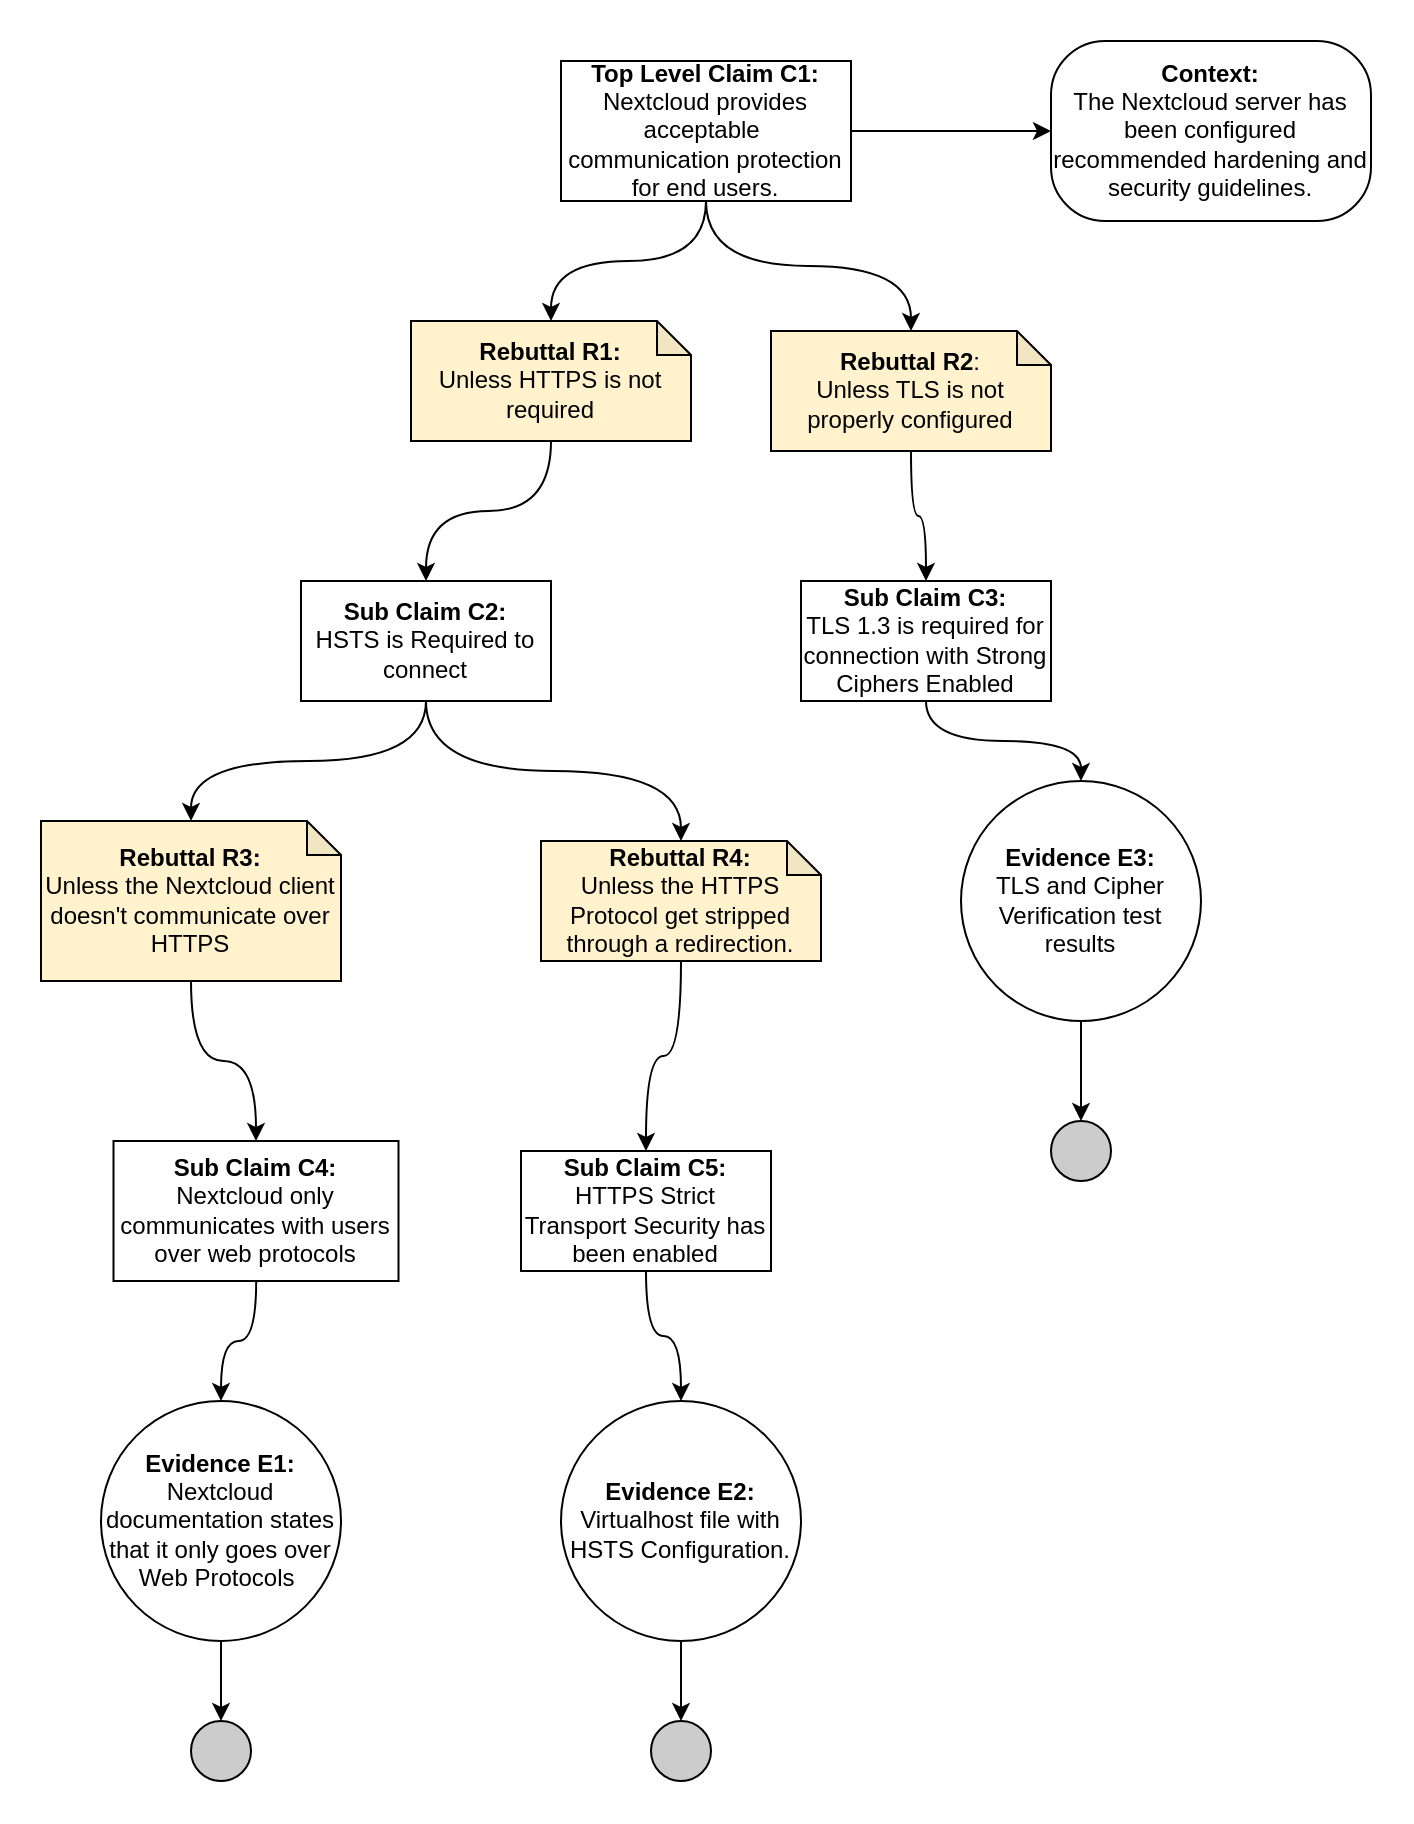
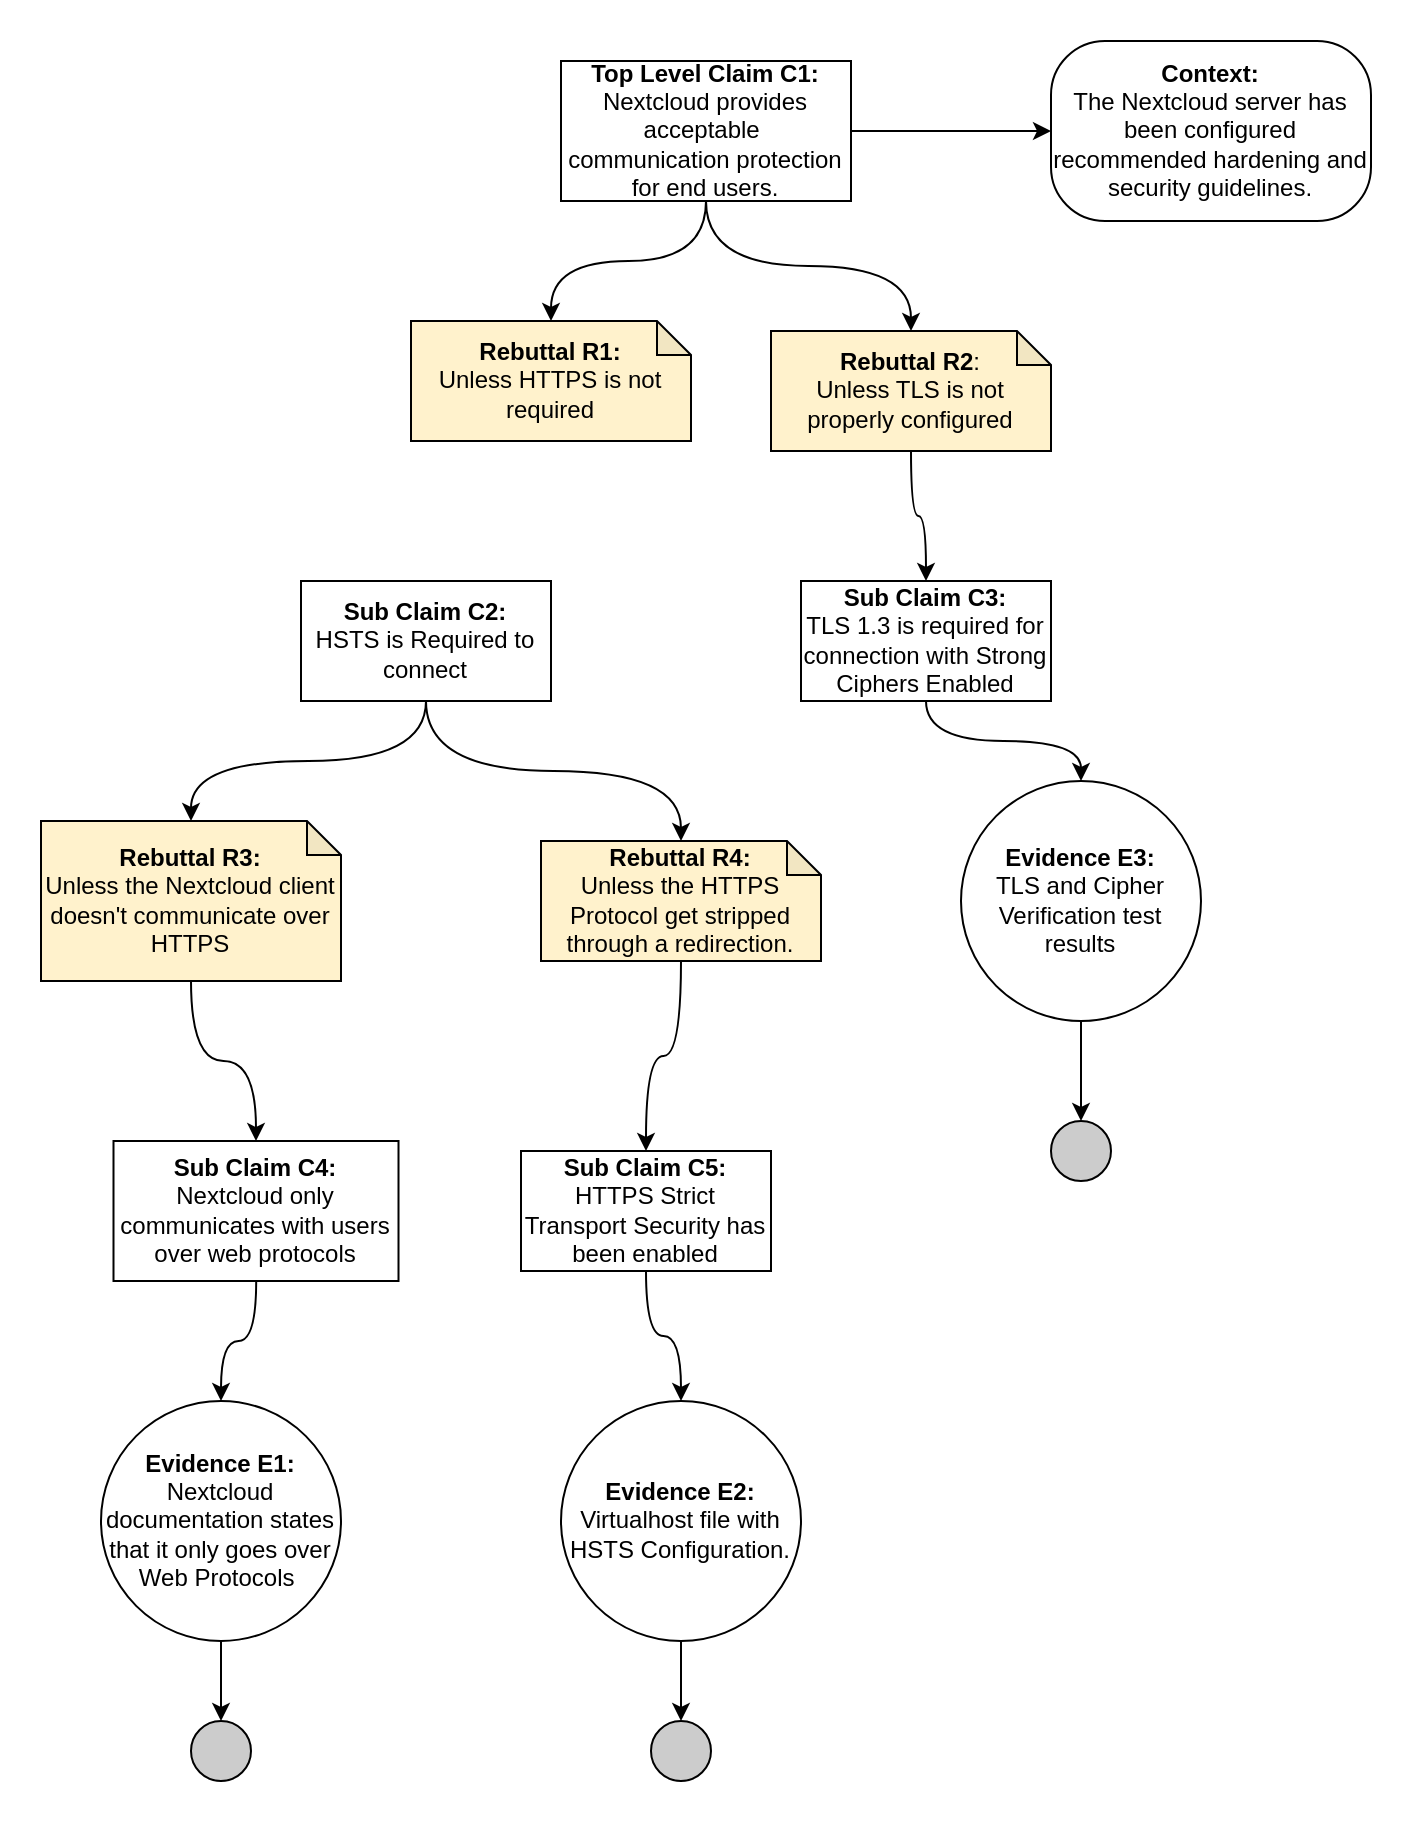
(495, 511) -> none
